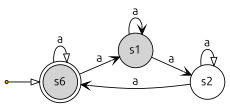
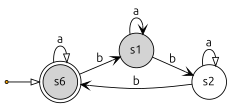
(100, 59) -> (100, 59)
(172, 59) -> (173, 59)
(136, 82) -> (136, 82)
